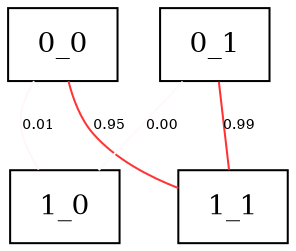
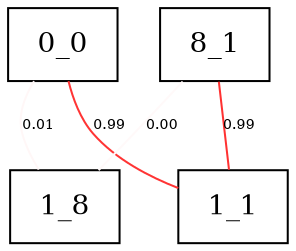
(215, 45) -> (215, 45)
(109, 126) -> (109, 126)
(65, 207) -> (65, 207)
